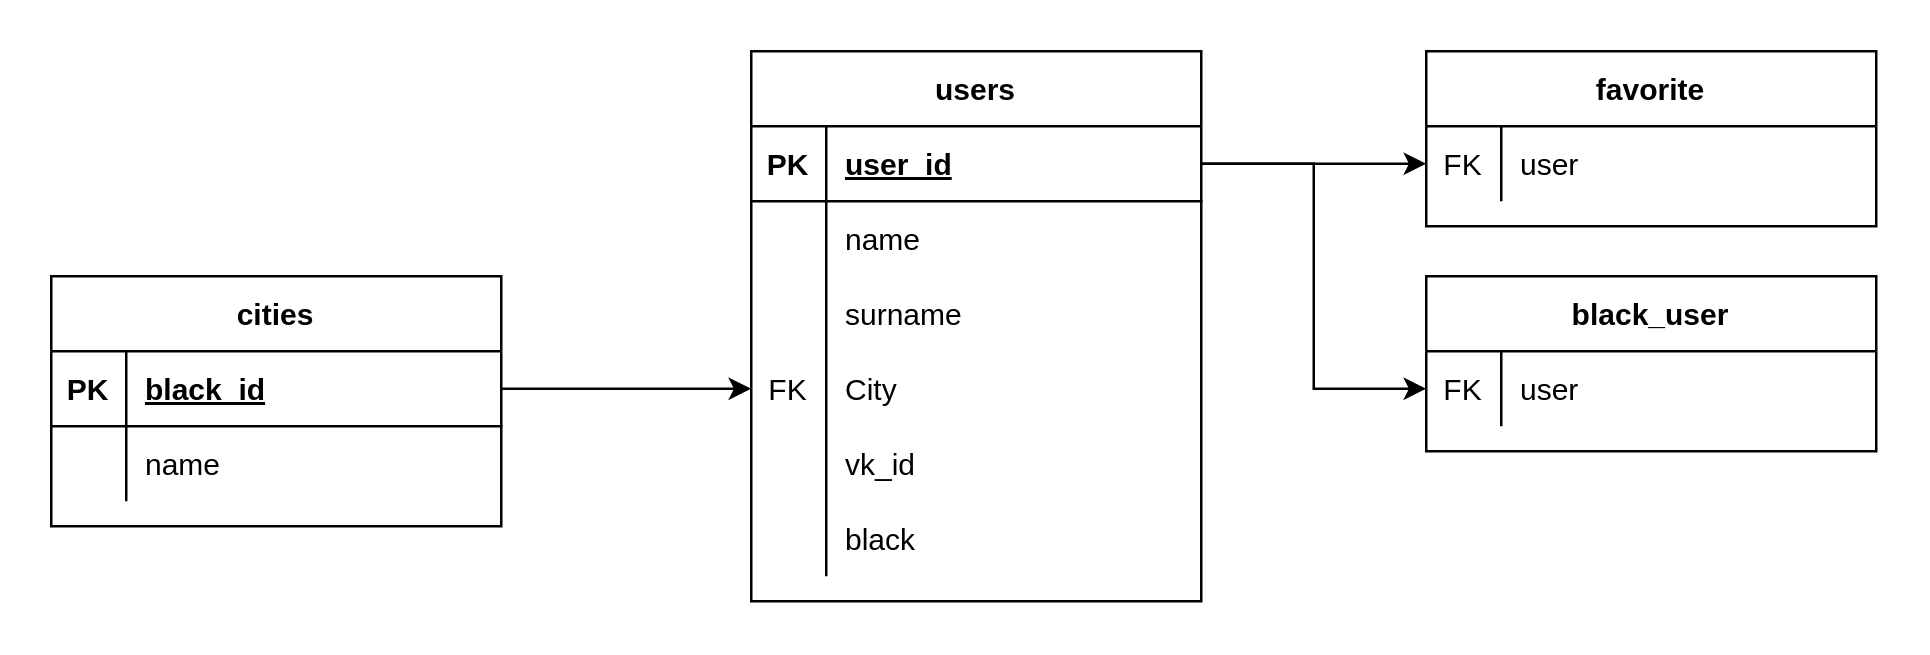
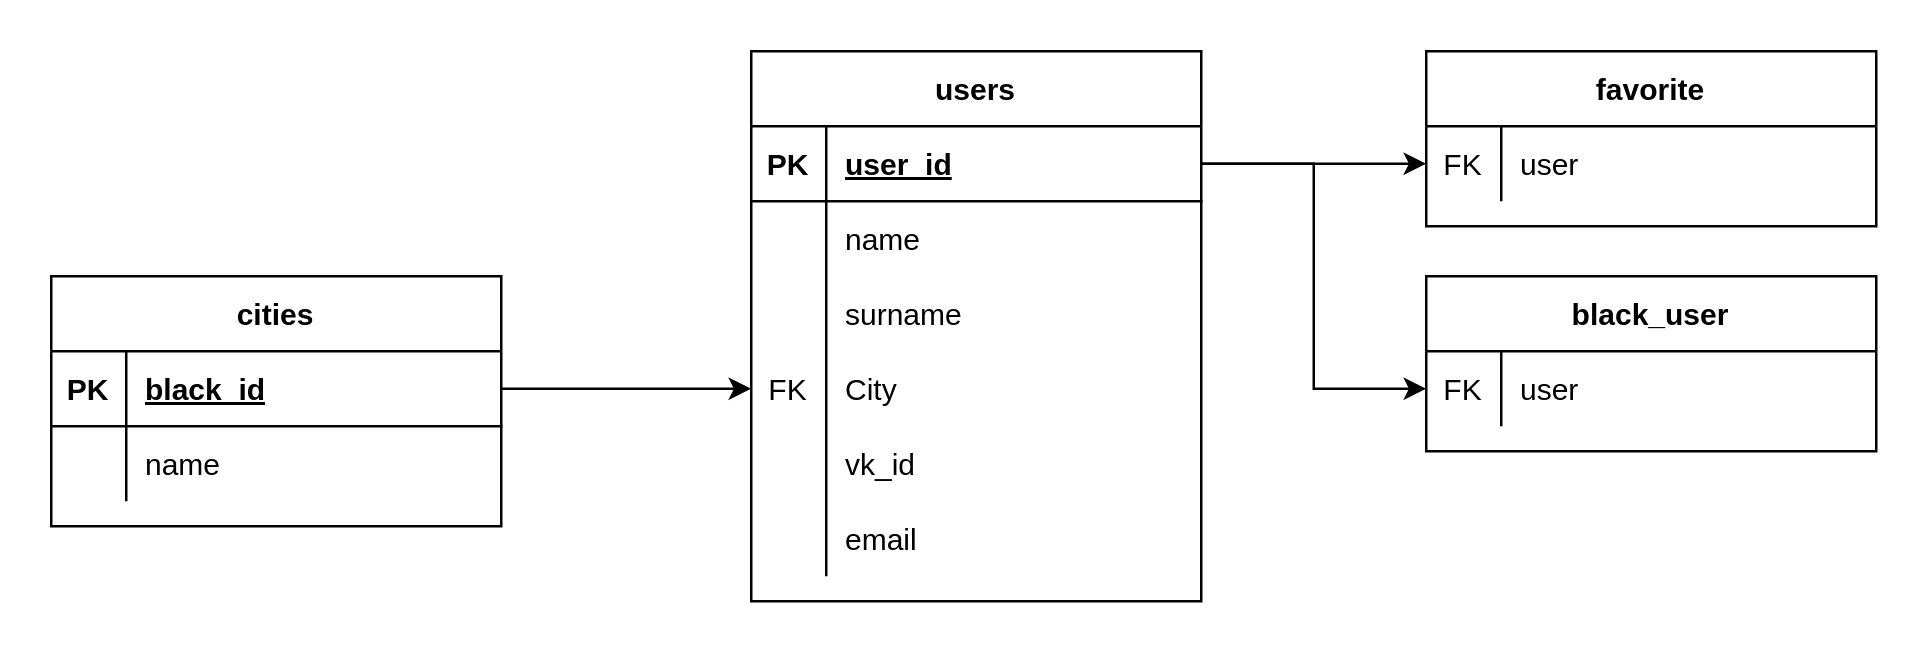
(883, 540) -> (879, 540)
